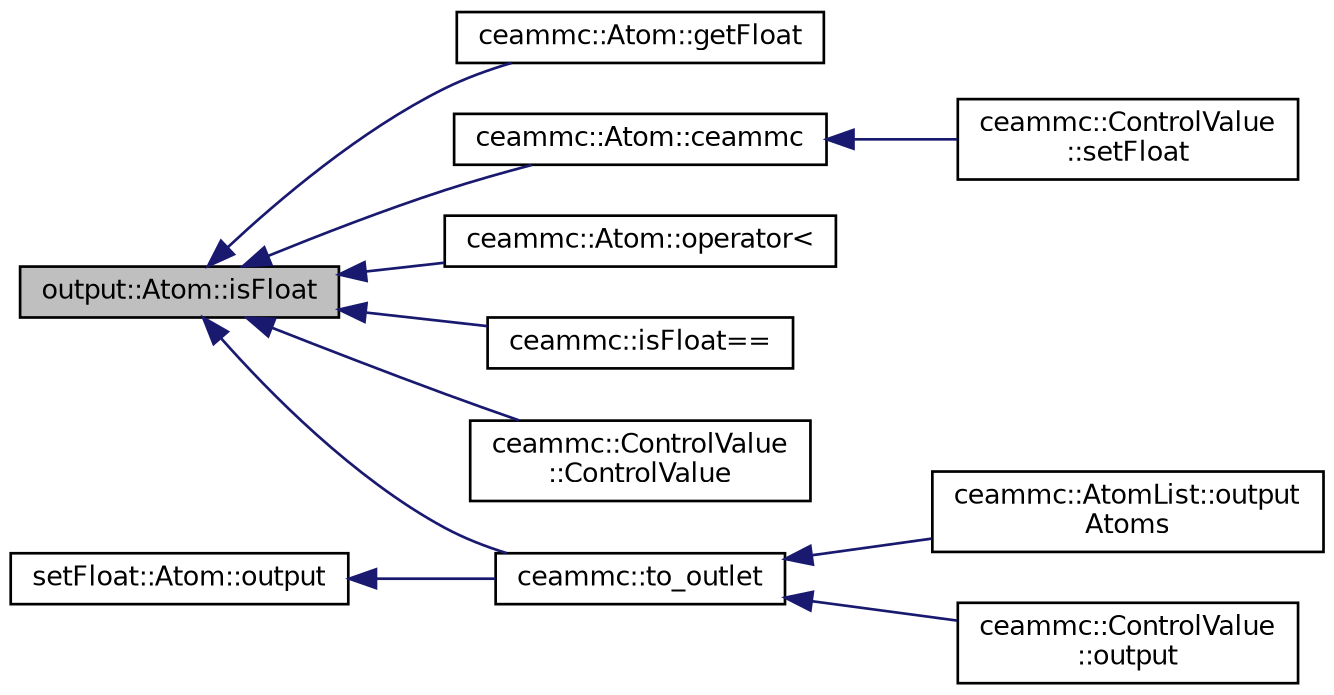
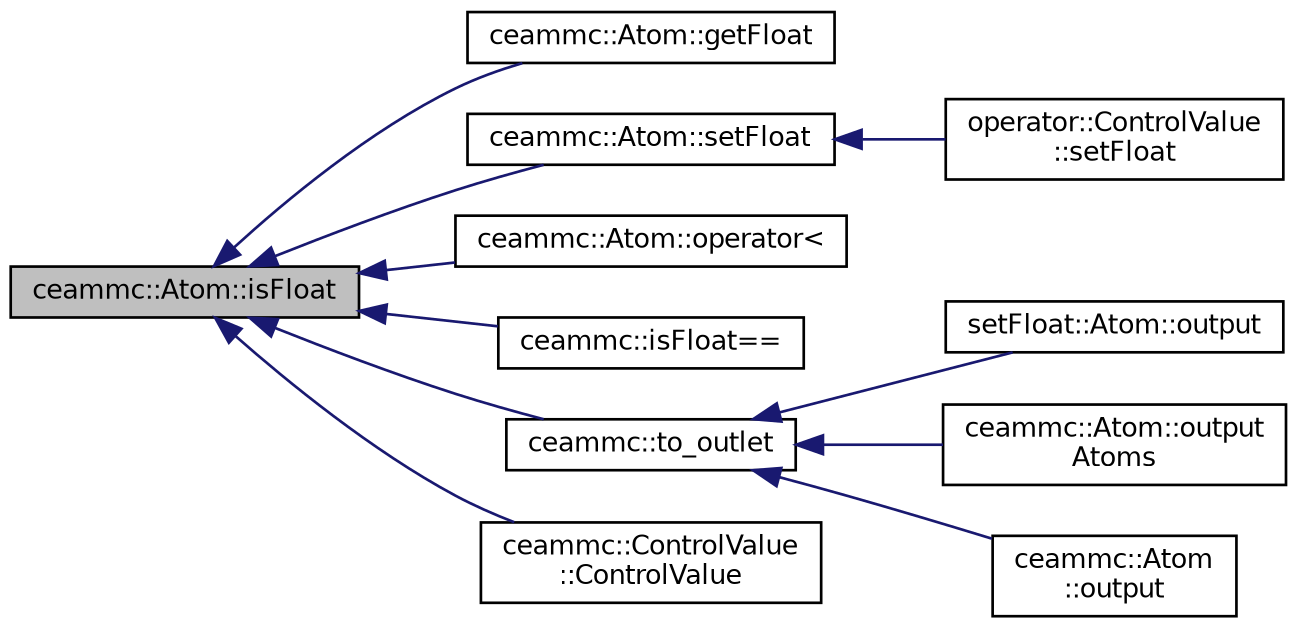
(640, 139) -> (651, 139)
(1128, 139) -> (1115, 139)
(180, 292) -> (185, 292)
(1128, 512) -> (1115, 445)
(436, 579) -> (896, 382)
(1128, 643) -> (1115, 576)
